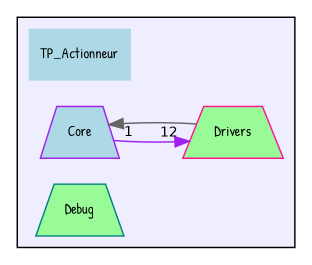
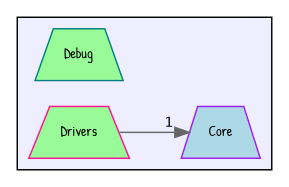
(80, 55) -> none
(144, 142) -> none
